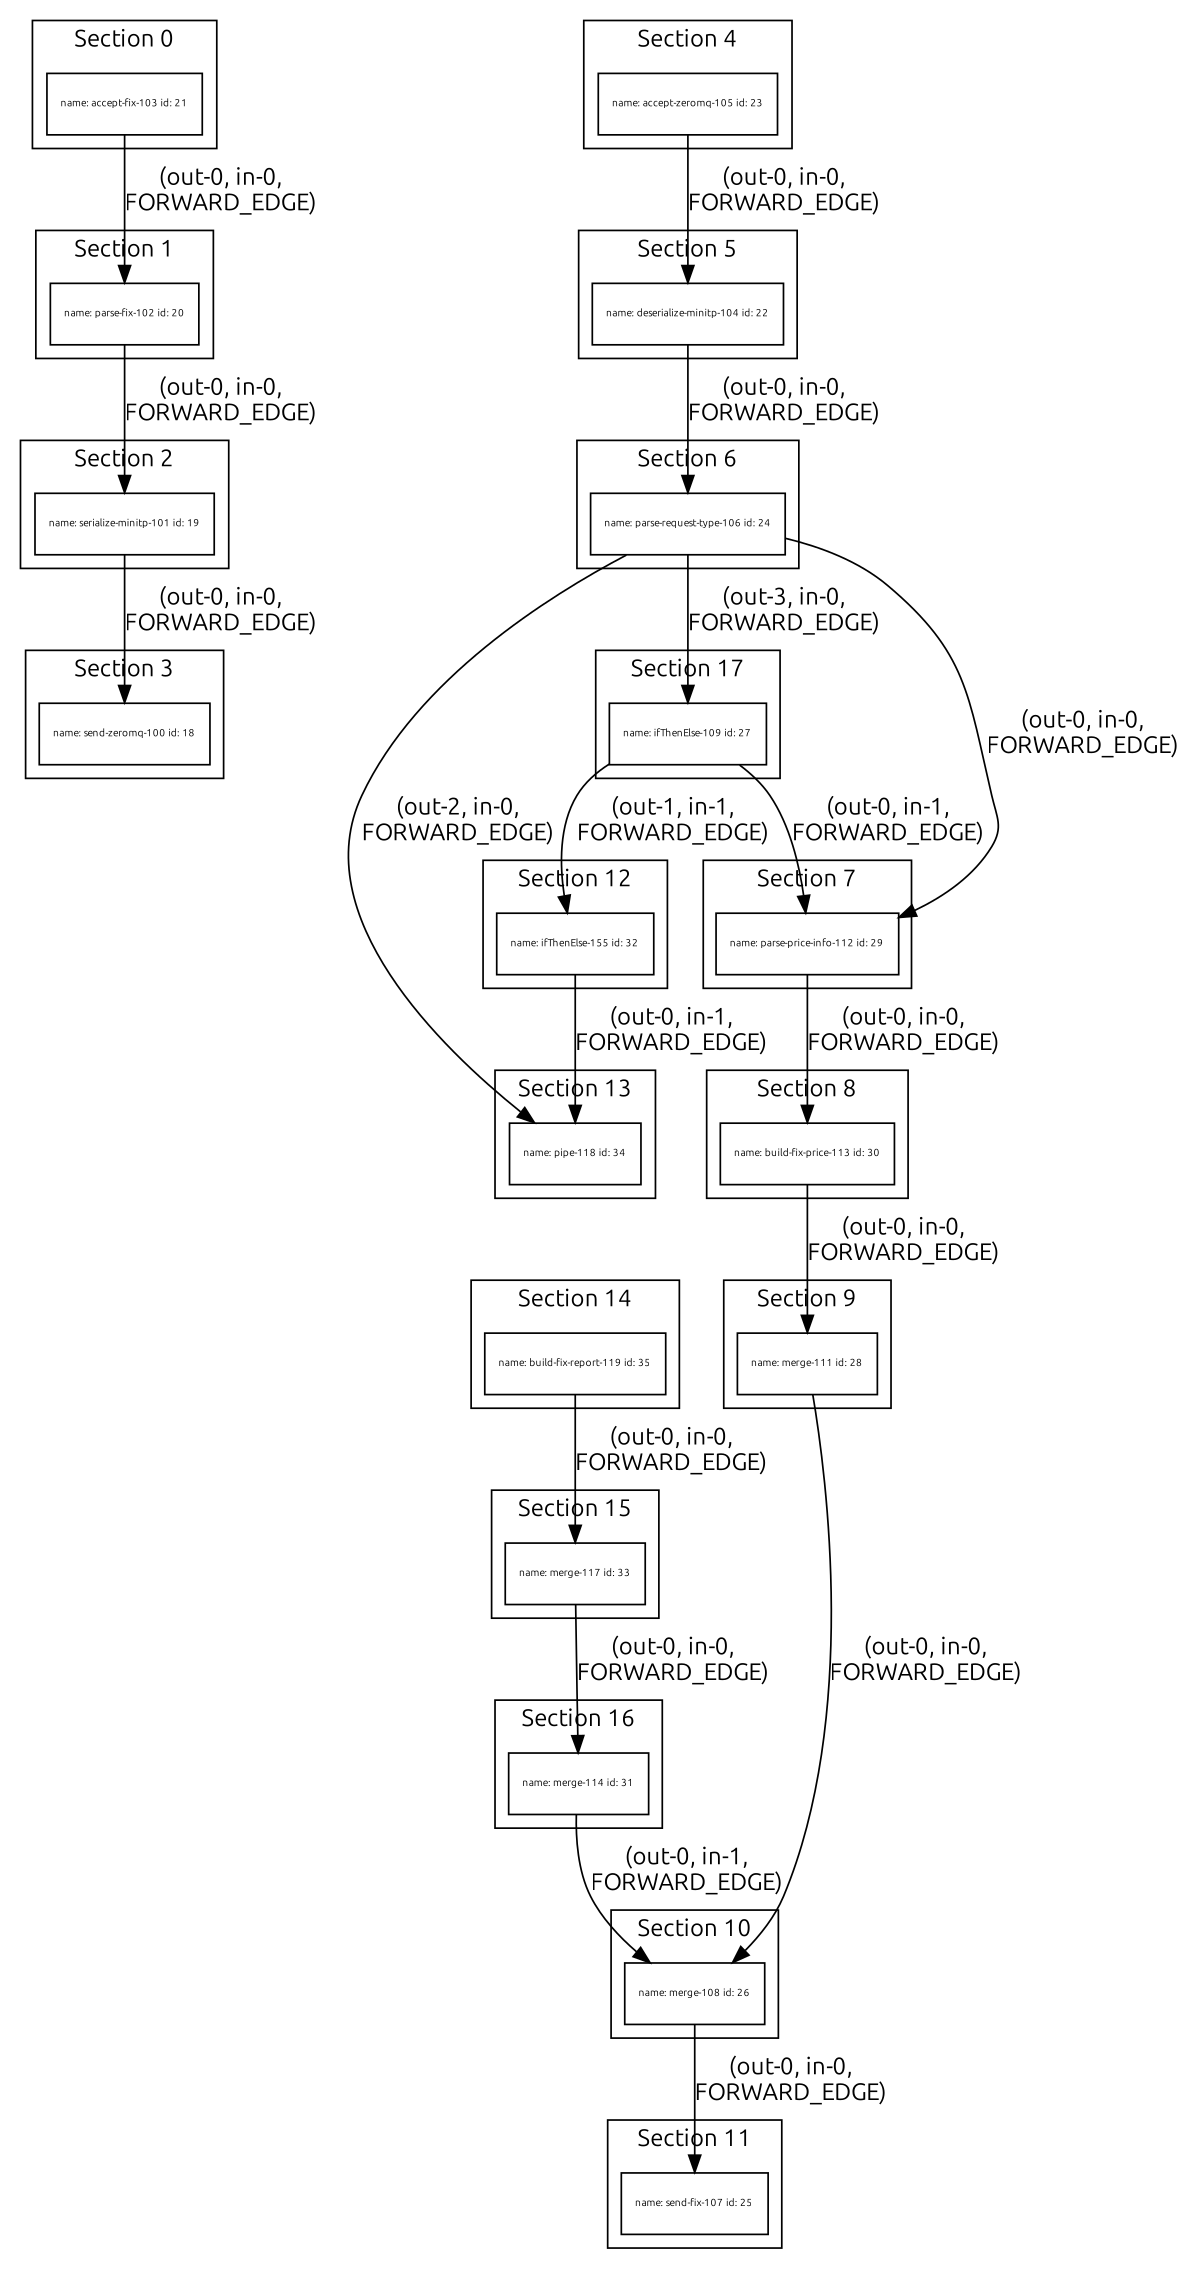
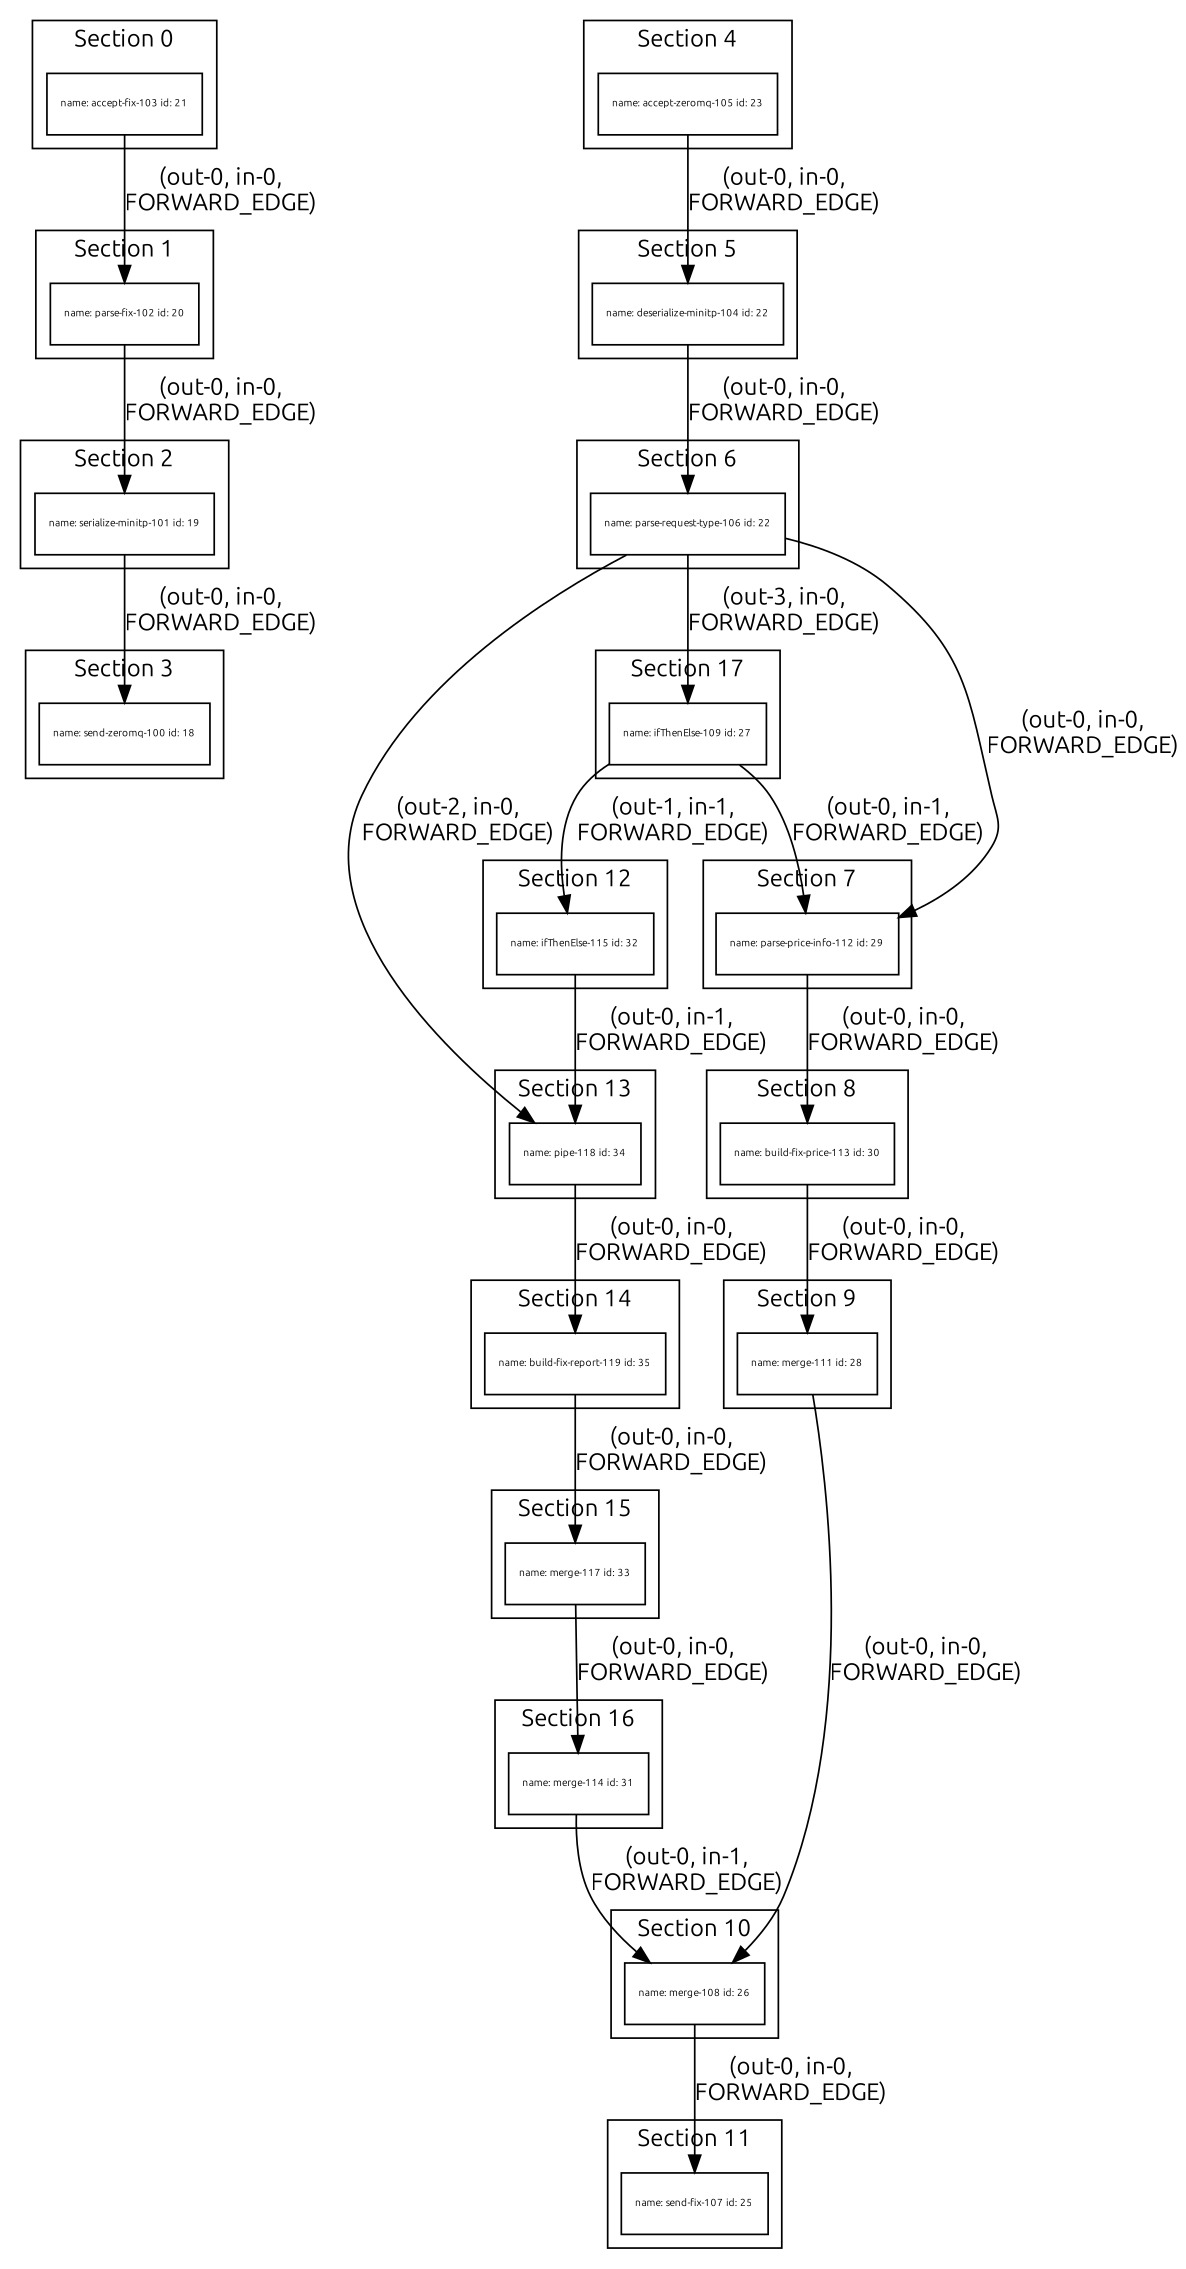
(688, 524) -> (688, 524)
(575, 944) -> (575, 944)
none -> (575, 1250)
